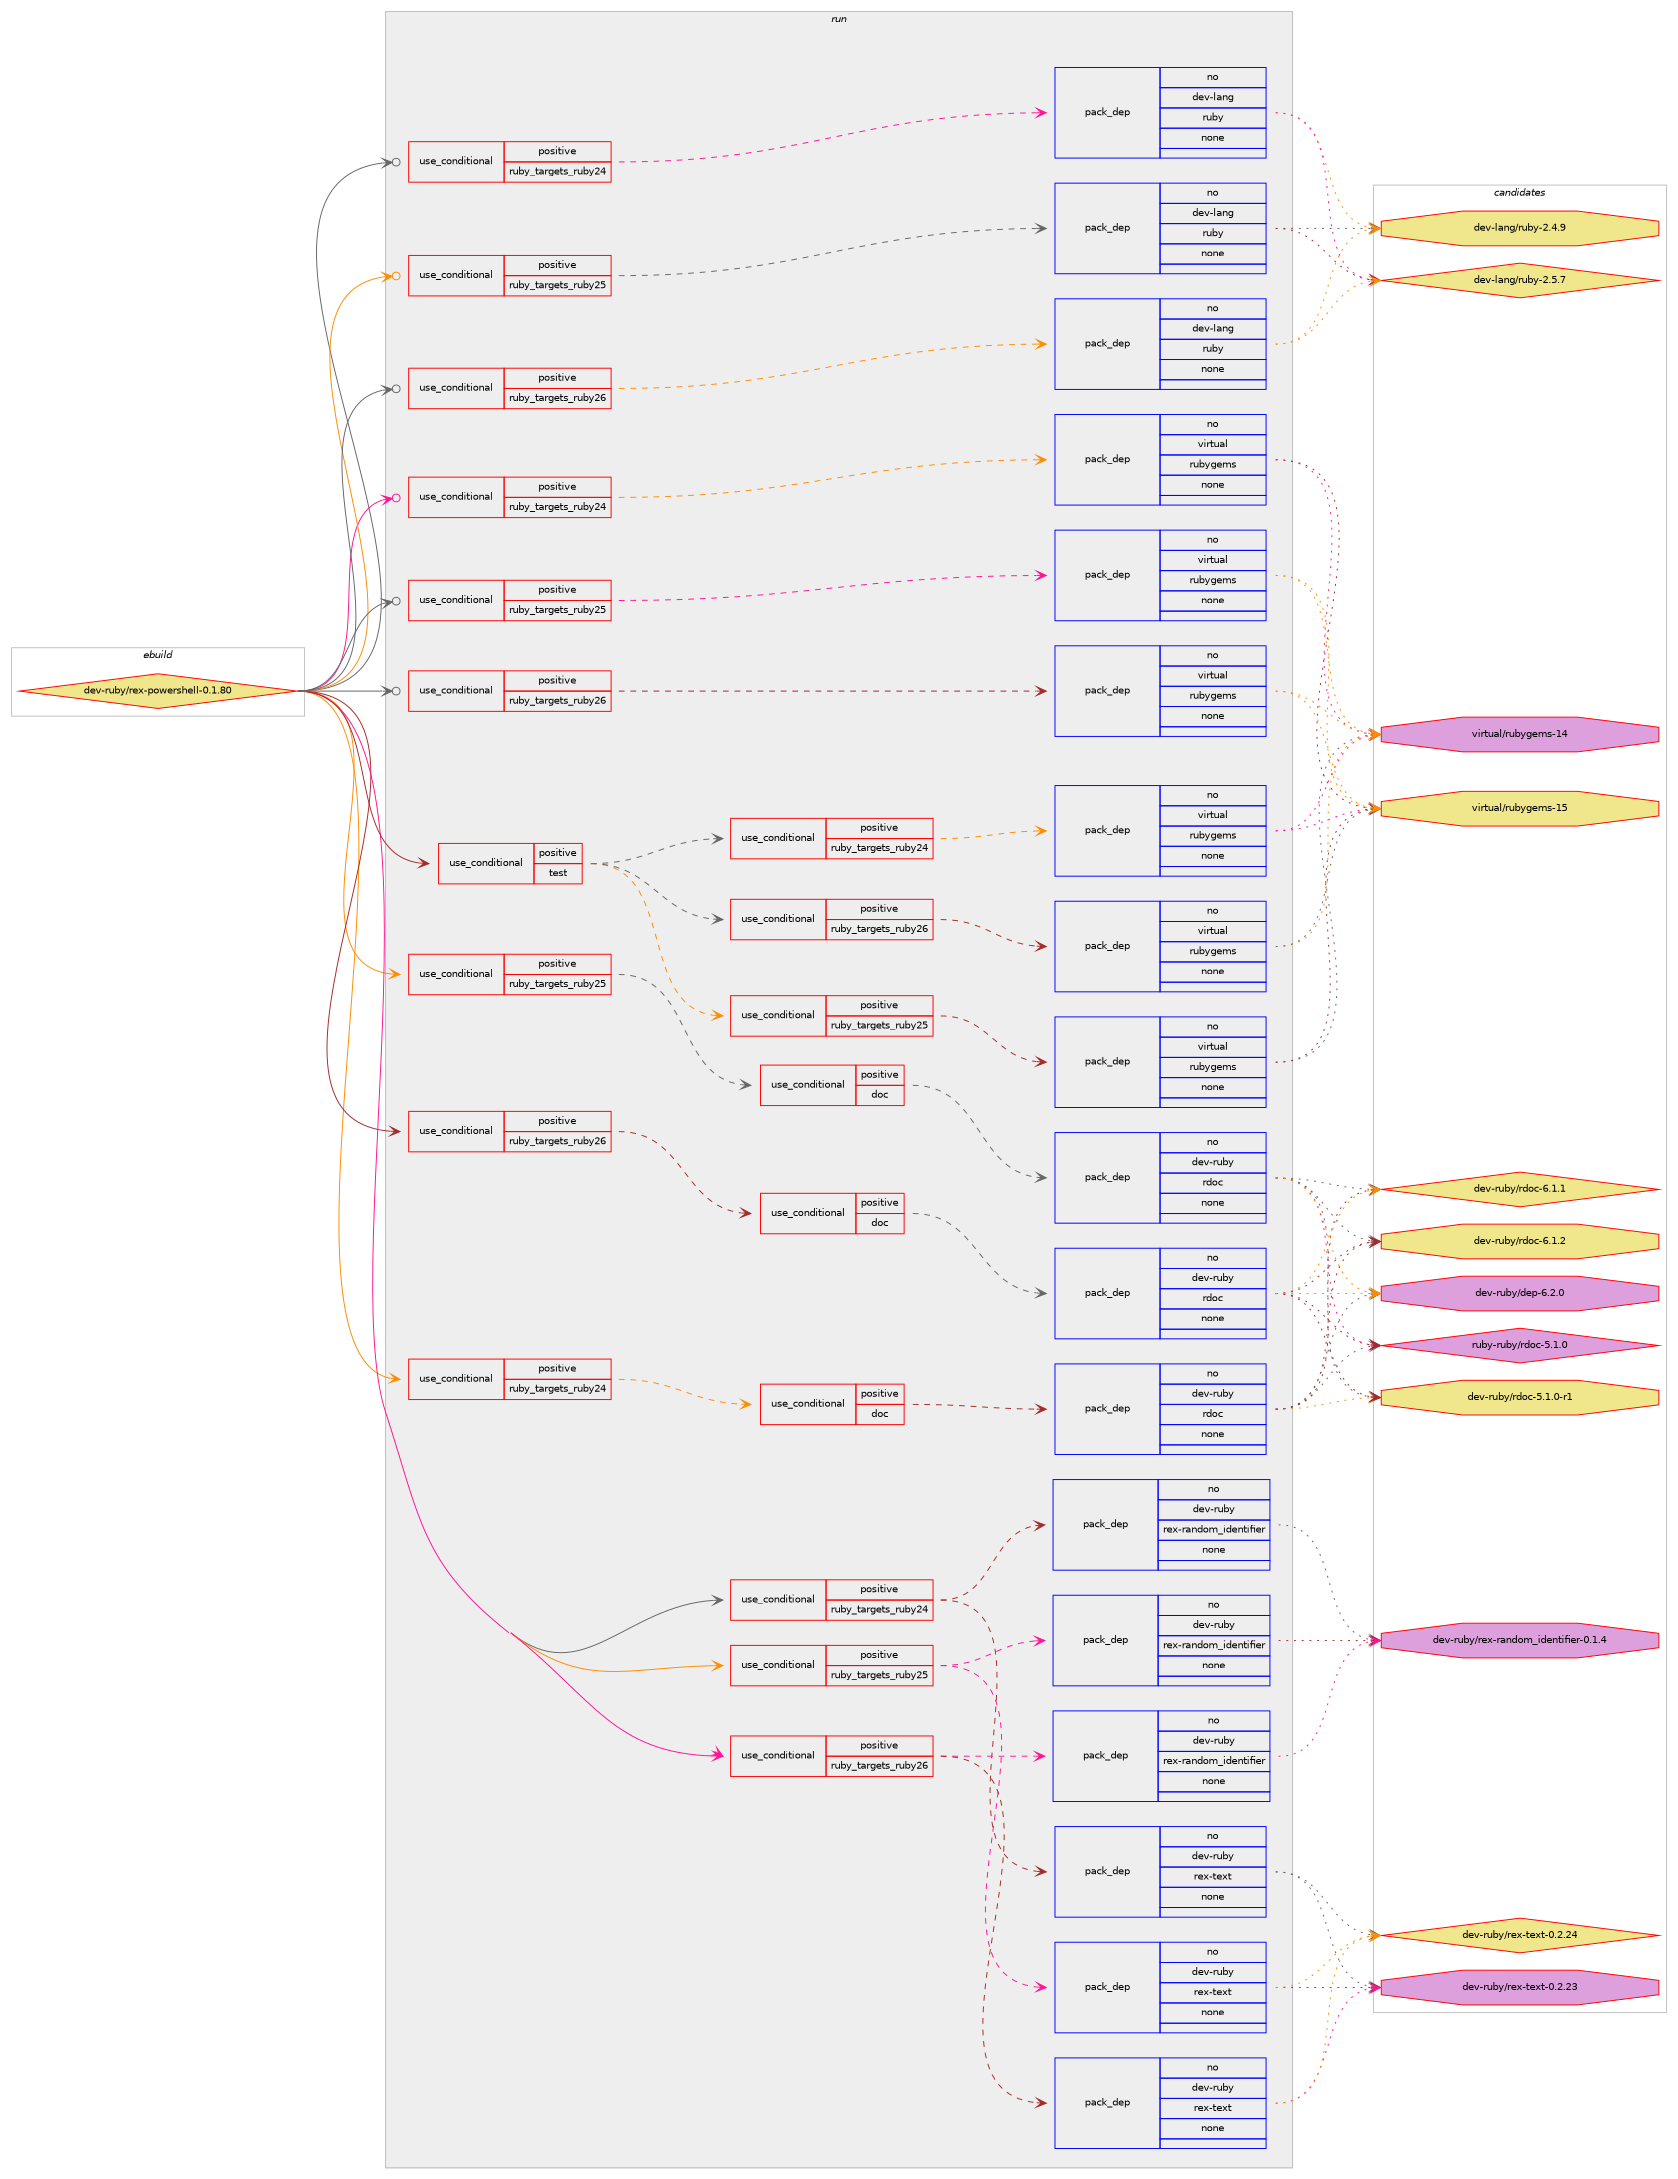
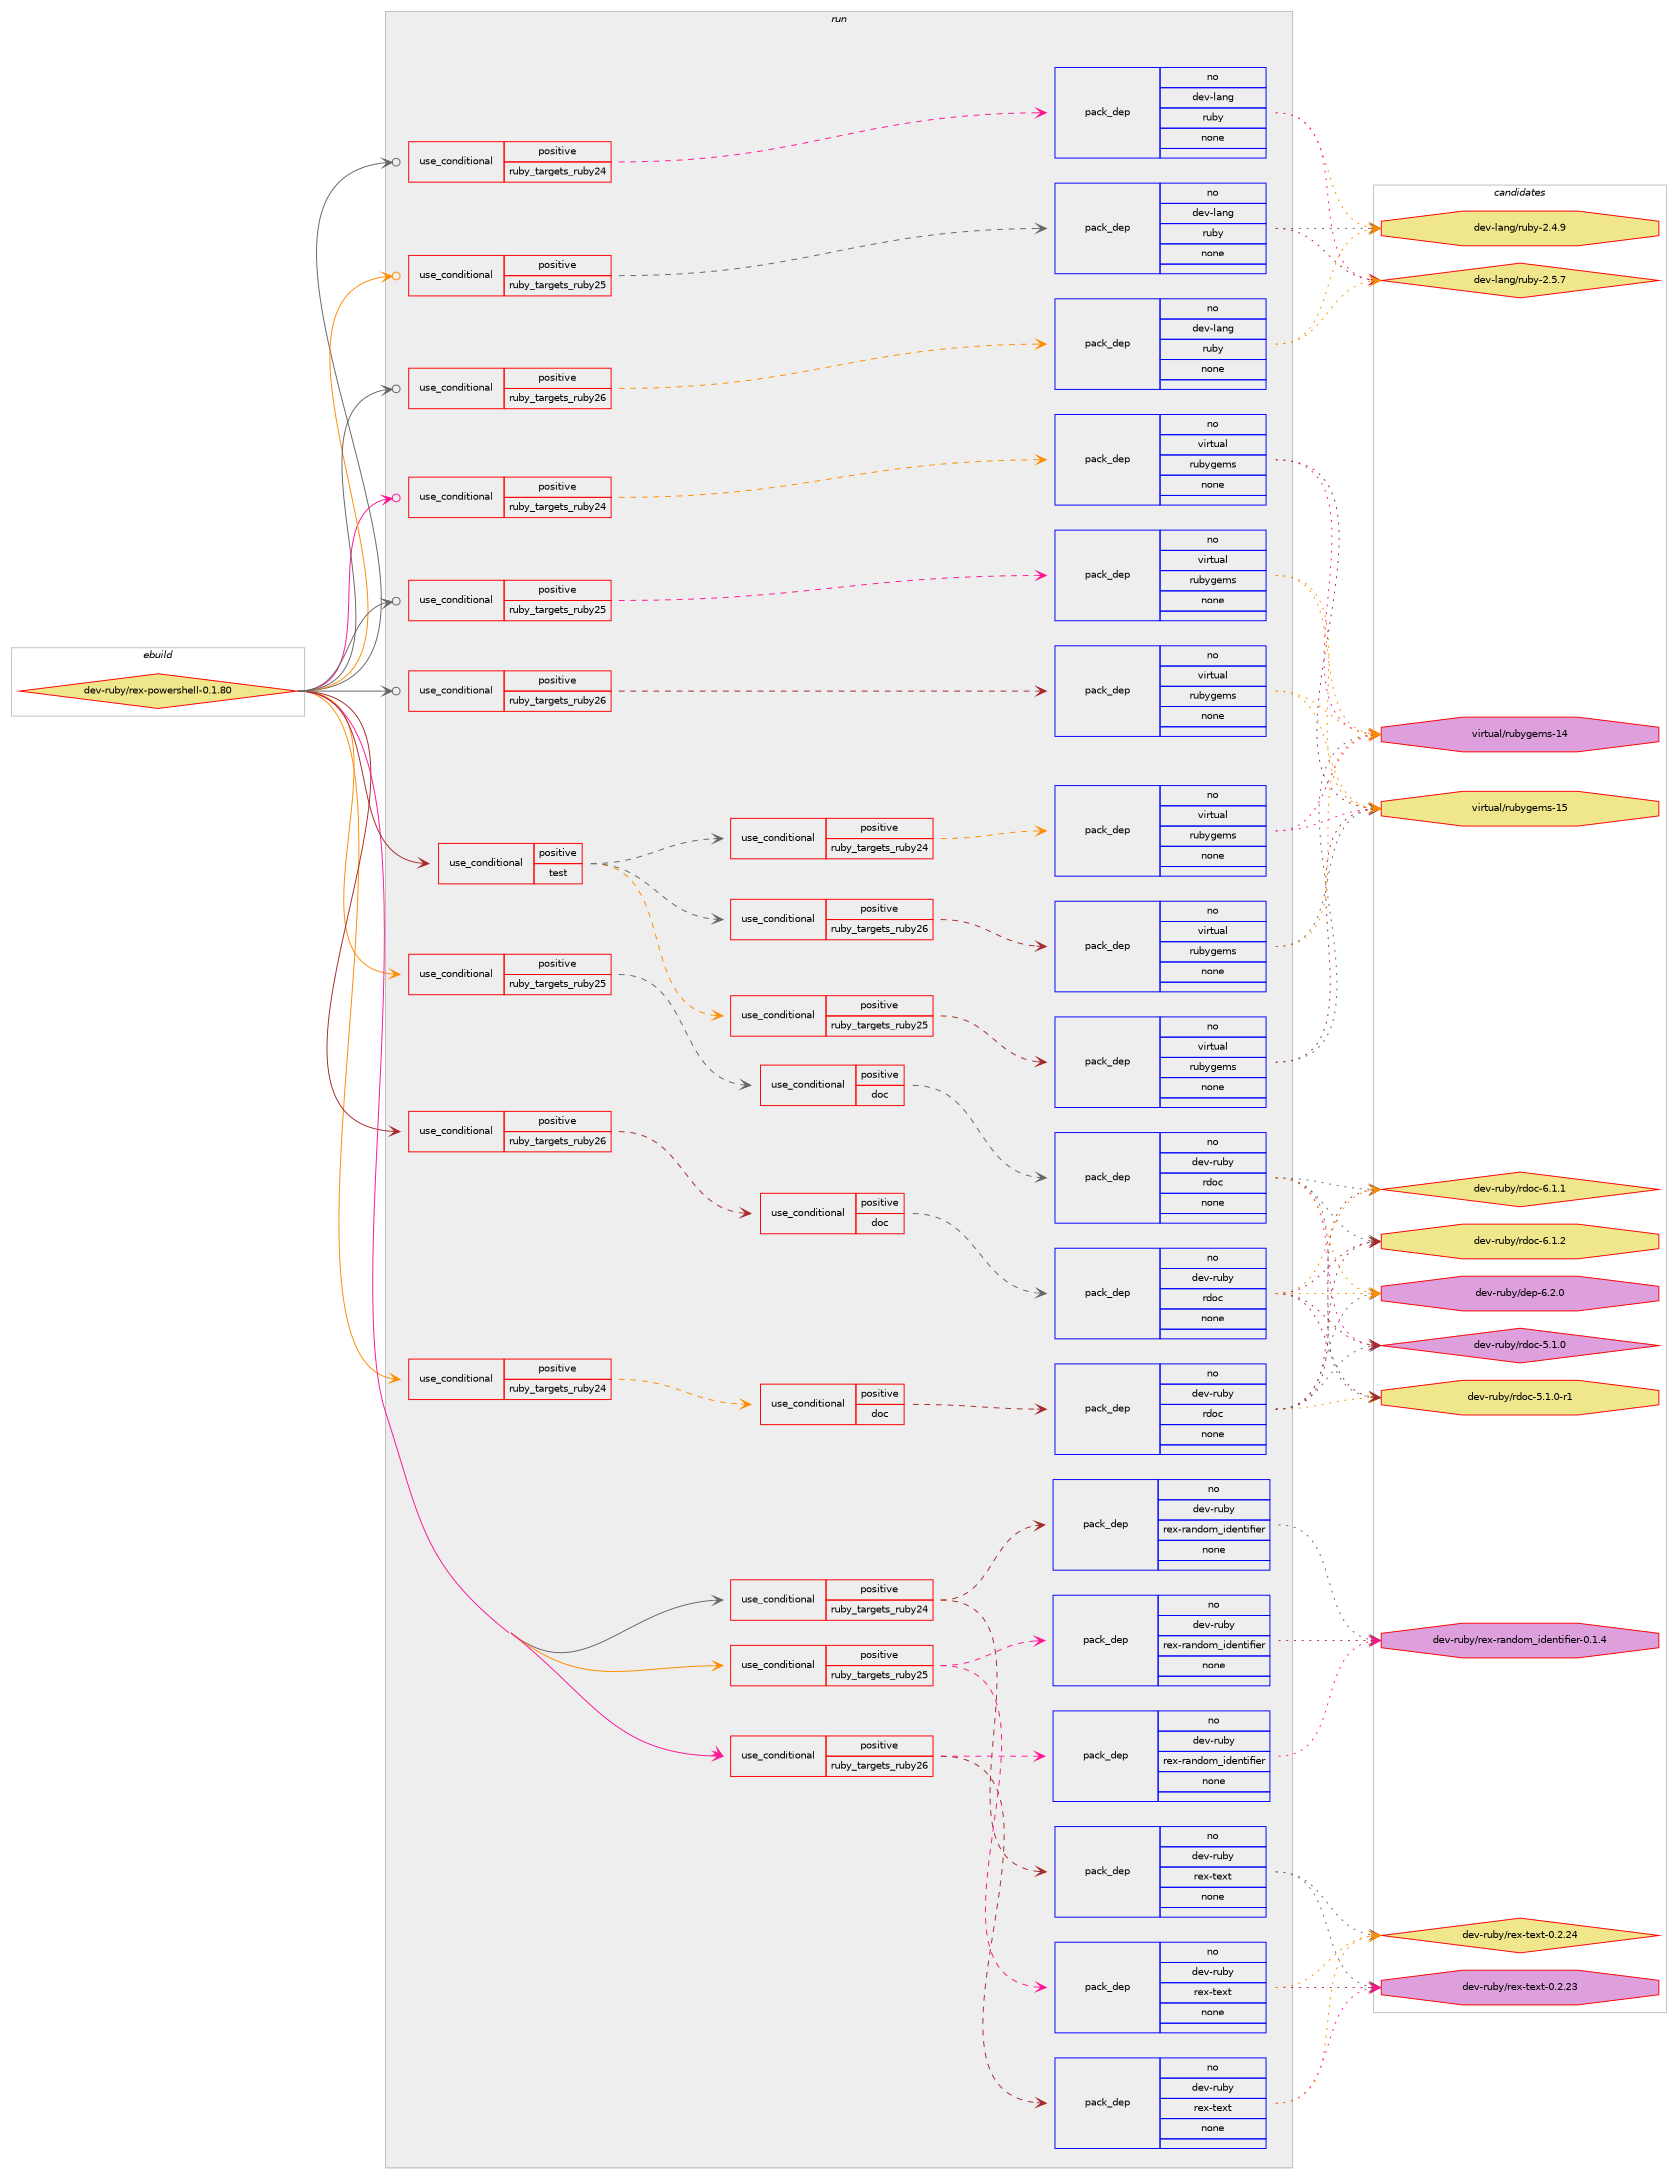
(1520, 1346) -> (1520, 1346)
